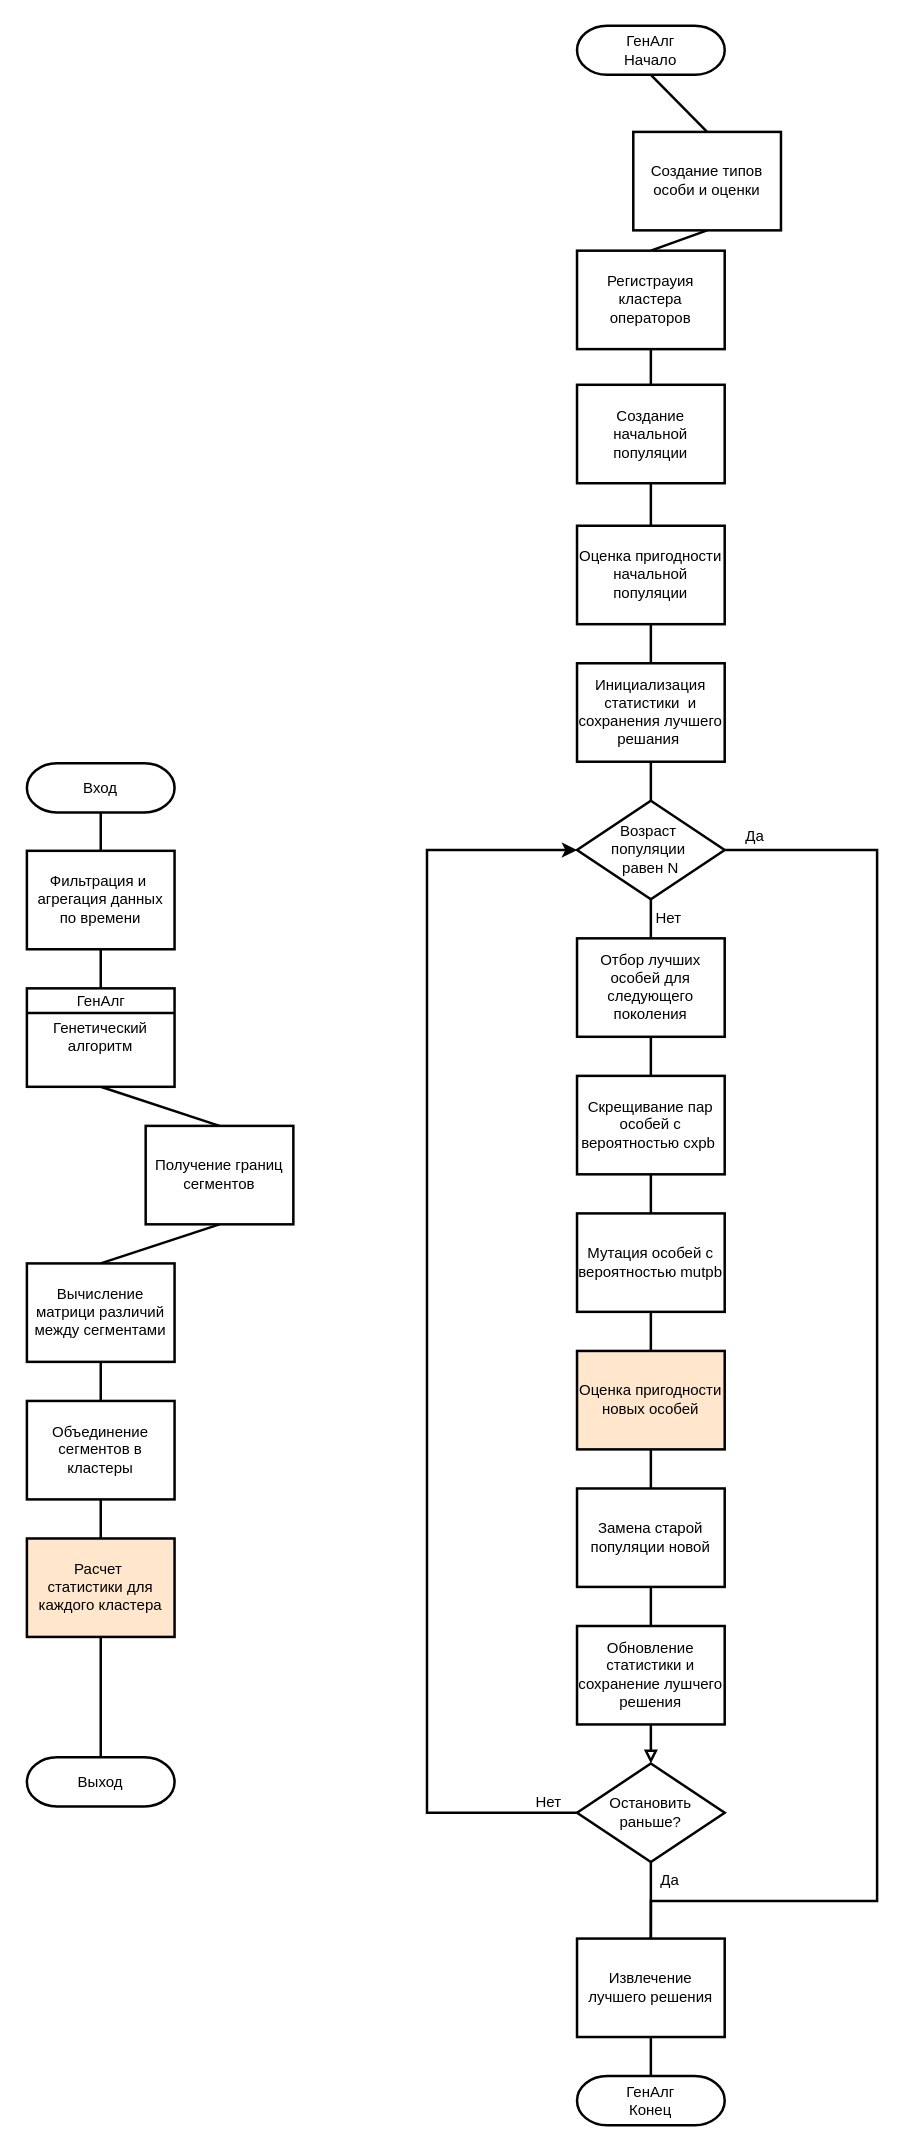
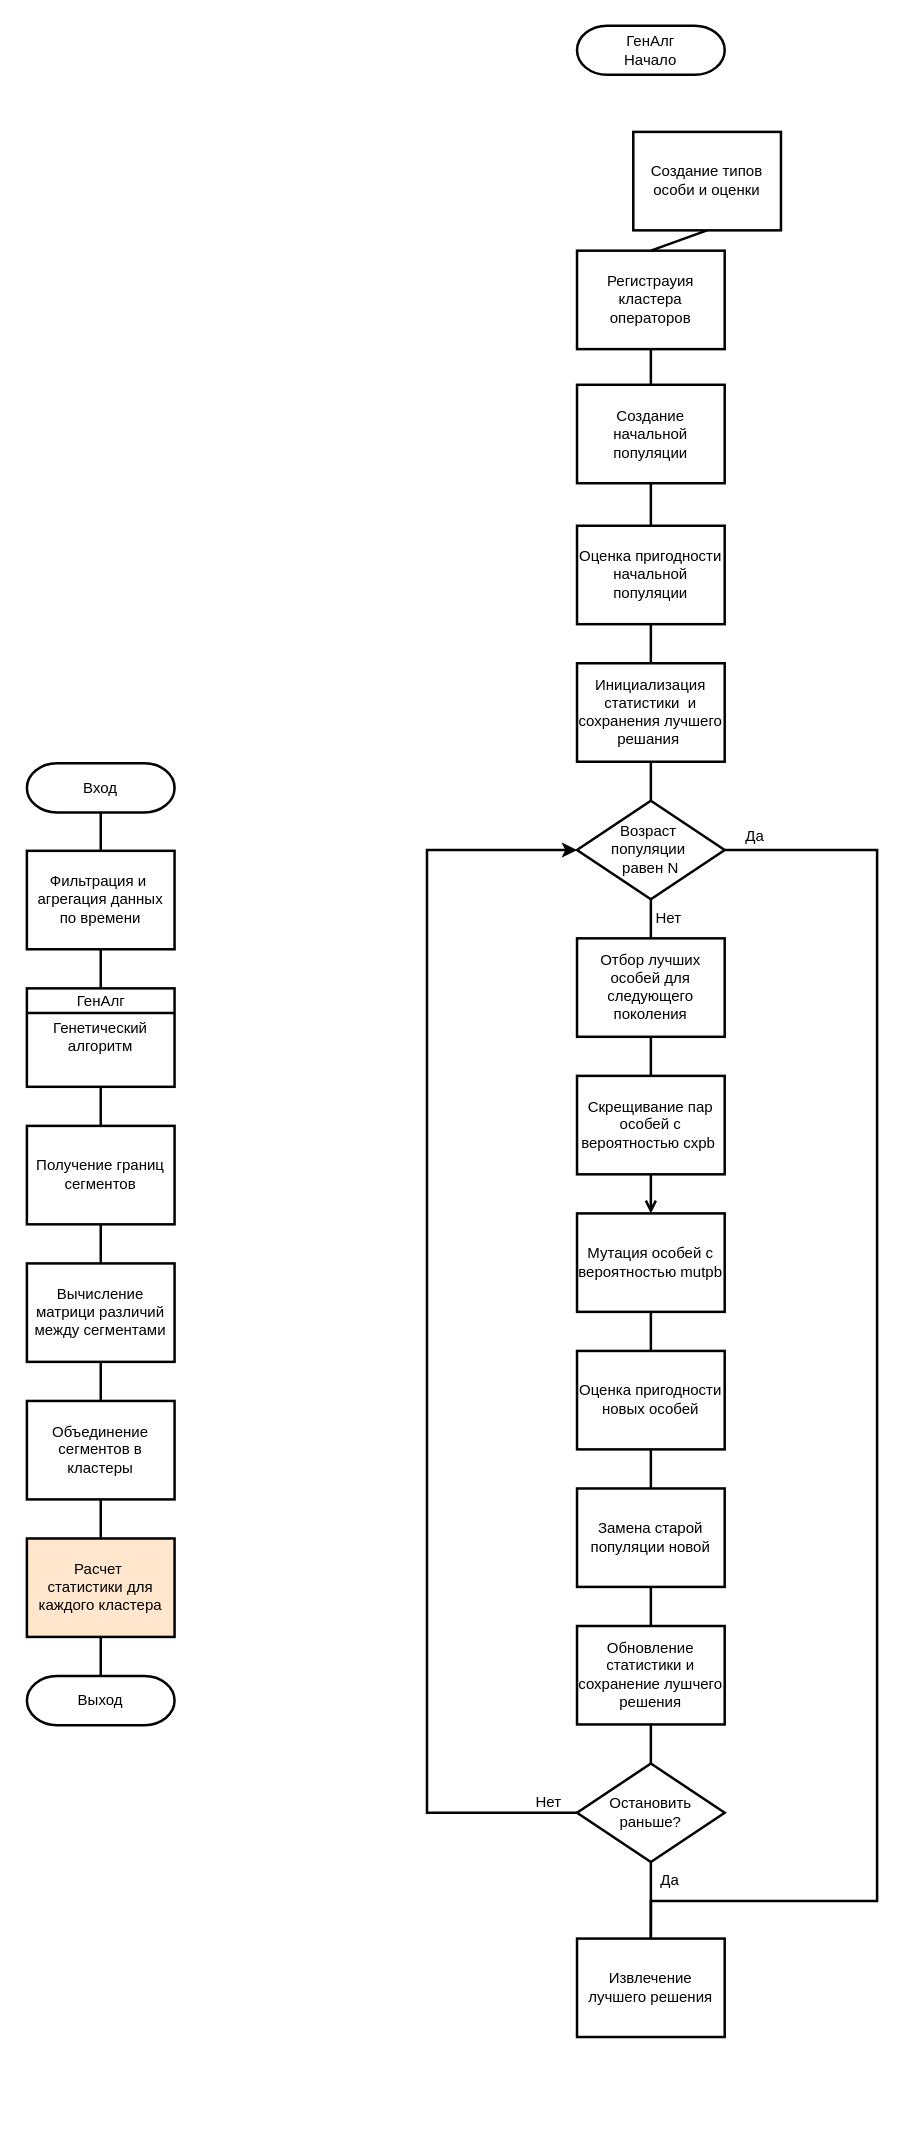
(679, 103) -> none
(219, 1175) -> (101, 1175)
(651, 1205) -> (651, 1203)
(651, 1400) -> (651, 1400)
(651, 1748) -> (651, 1754)
(101, 1781) -> (101, 1700)
(651, 2056) -> none
(651, 2100) -> none
